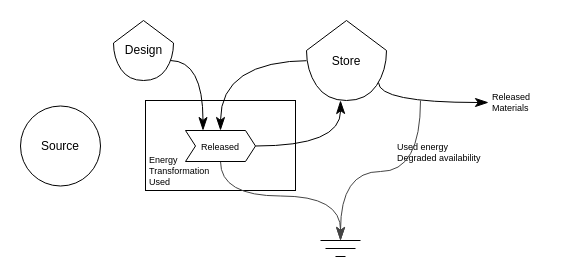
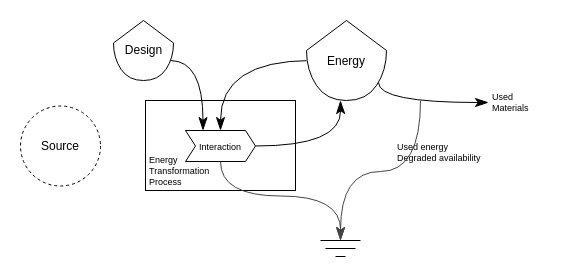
(346, 61) -> (346, 61)
(513, 103) -> (513, 103)
(61, 146) -> (61, 146)
(221, 147) -> (221, 147)
(184, 172) -> (184, 172)
